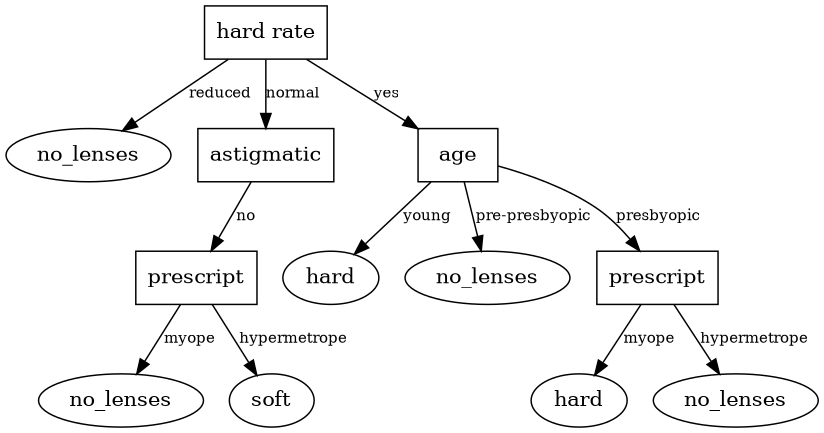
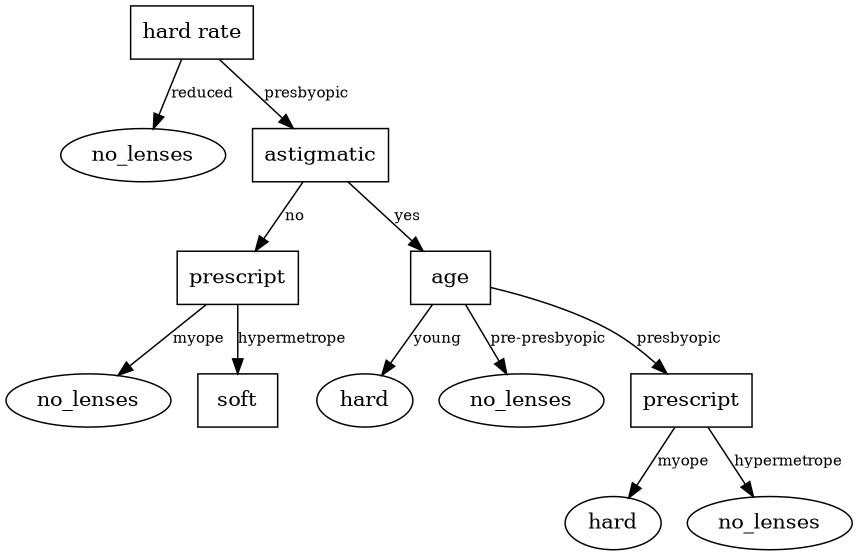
(356, 90) -> (380, 211)
(293, 94) -> (306, 94)
(272, 400) -> (238, 400)
